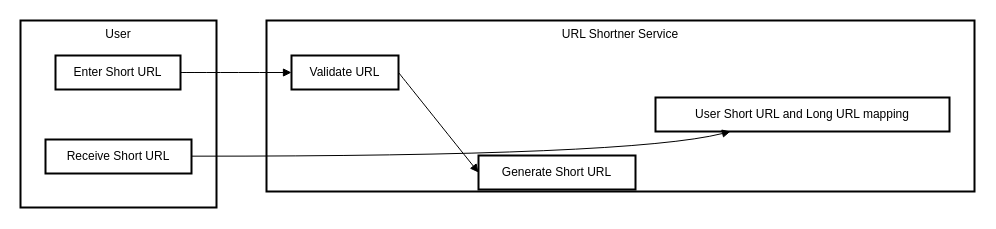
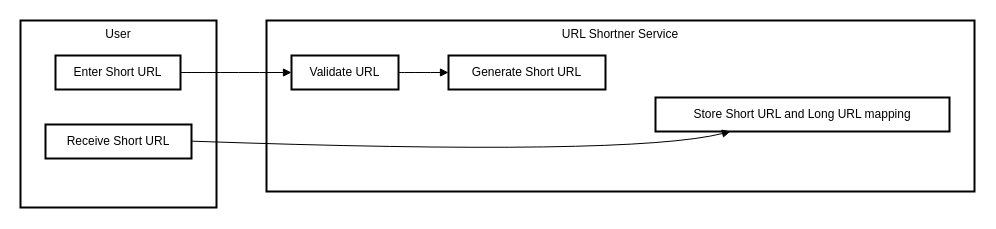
(803, 115) -> (803, 115)
(119, 157) -> (119, 142)
(557, 173) -> (527, 73)
